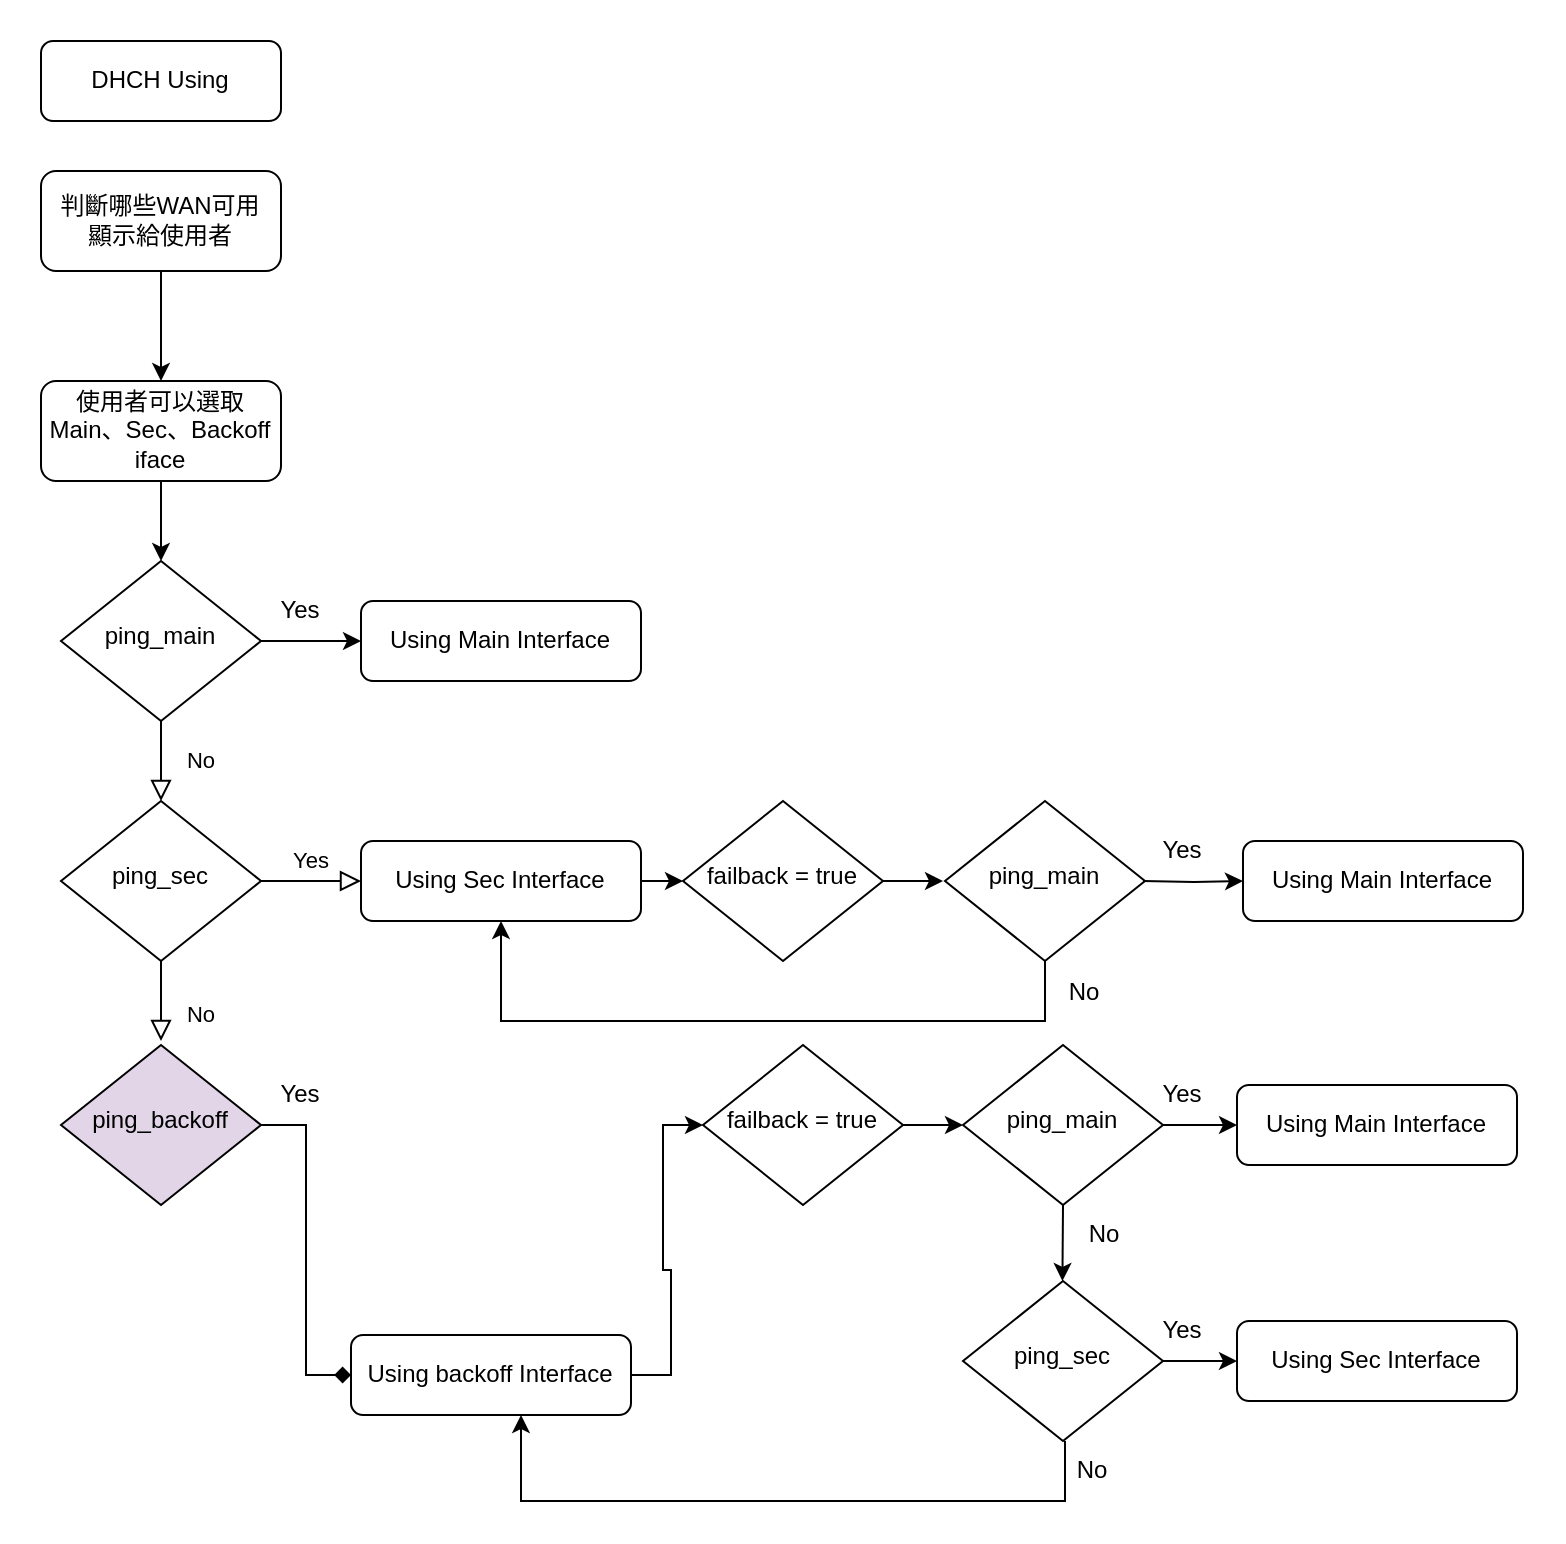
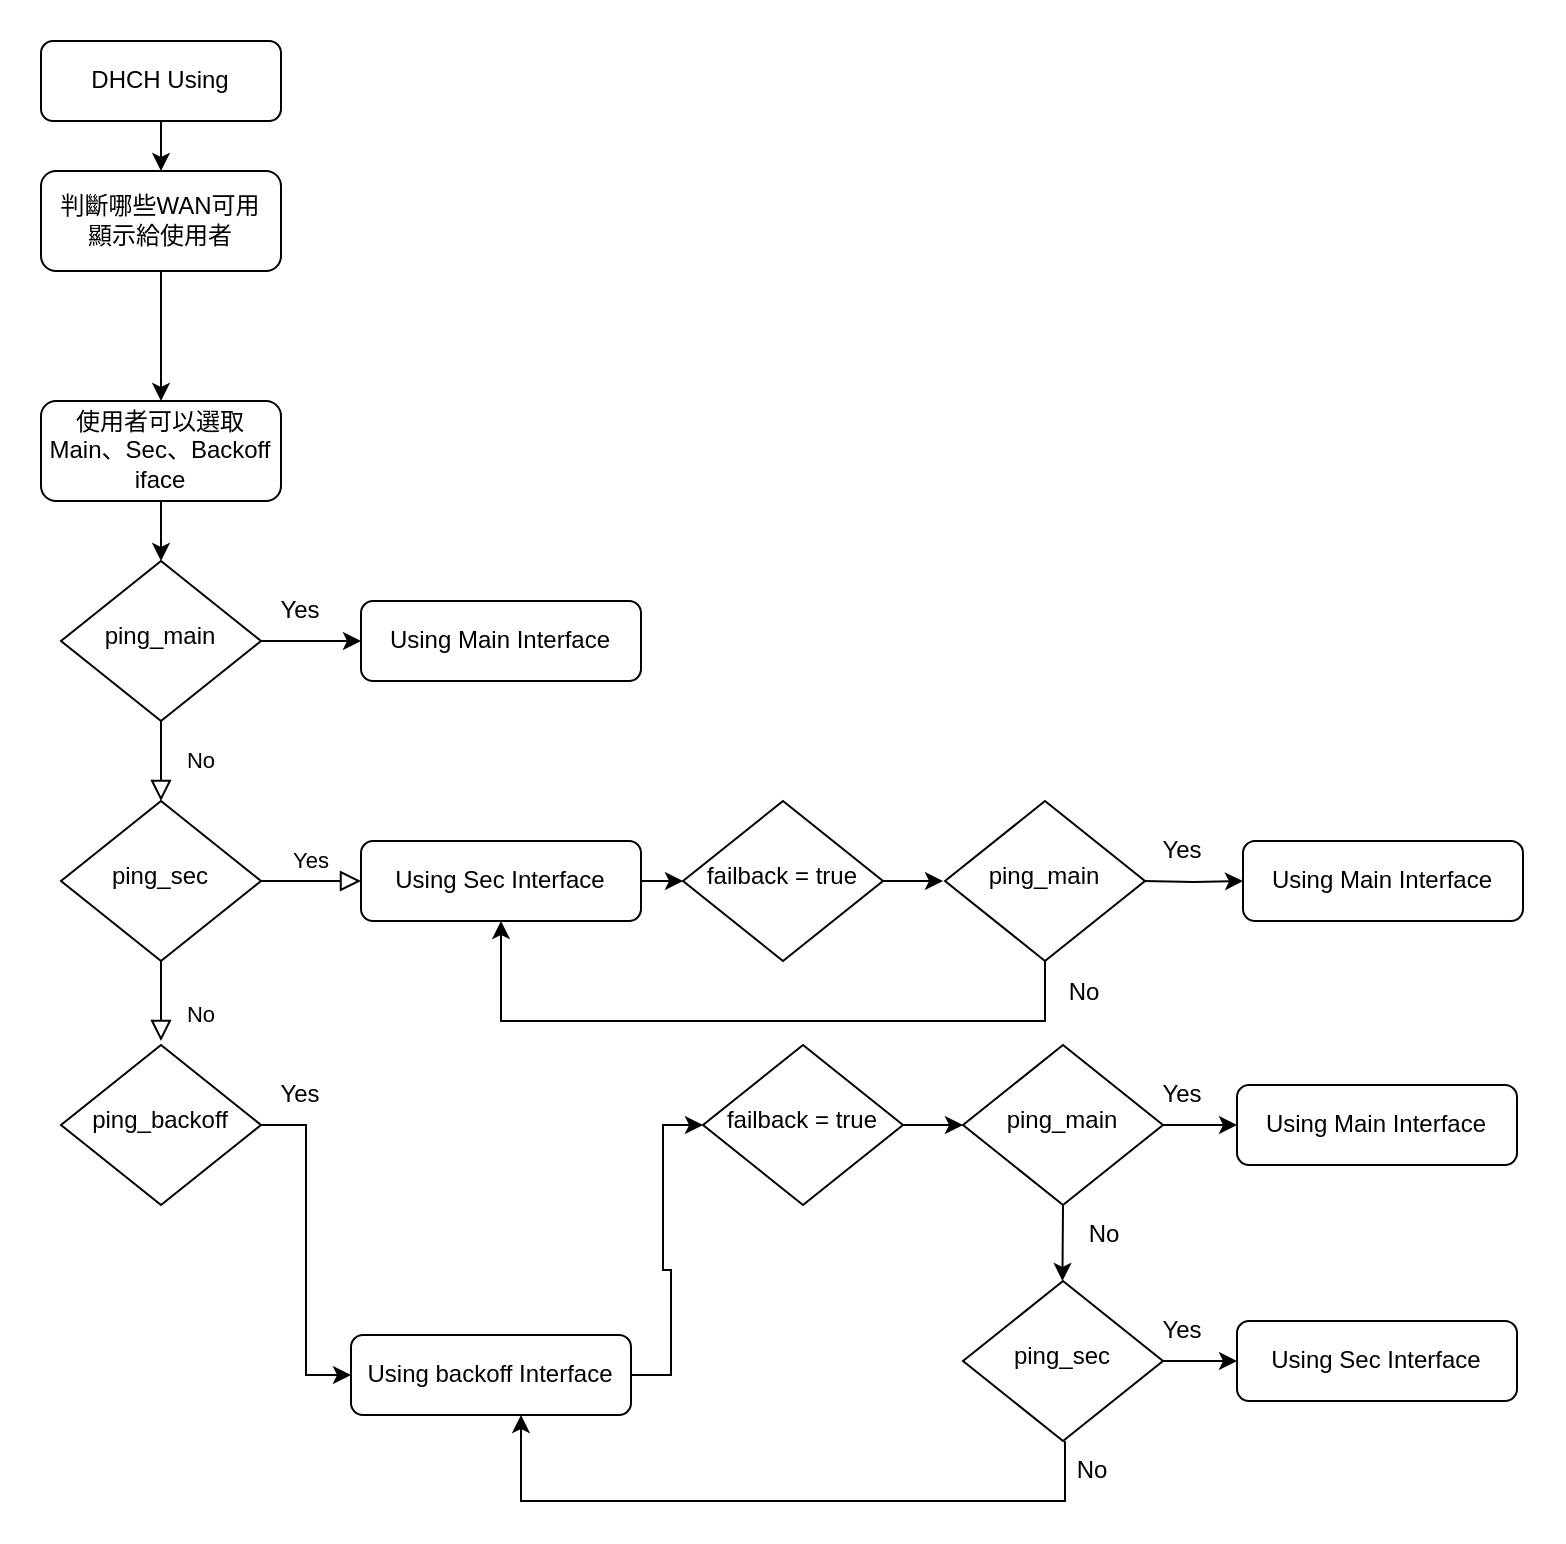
none -> (161, 139)
(161, 431) -> (161, 451)
(161, 1125) -> (161, 1125)
(334, 1375) -> (335, 1375)
